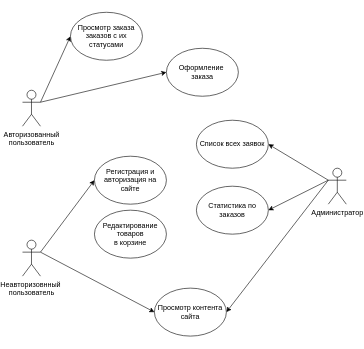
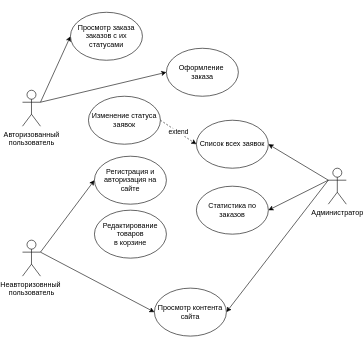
none -> (125, 120)
none -> (177, 132)
